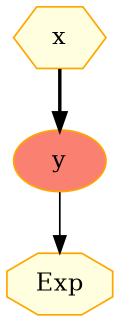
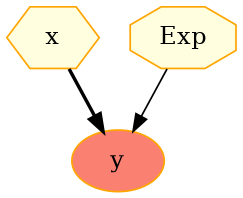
(60, 214) -> (154, 92)
